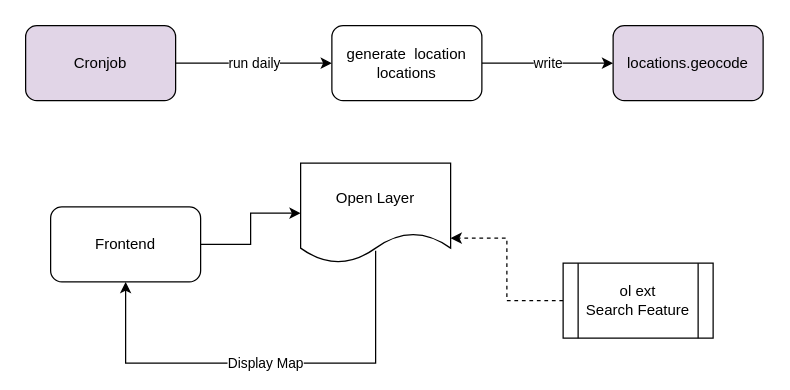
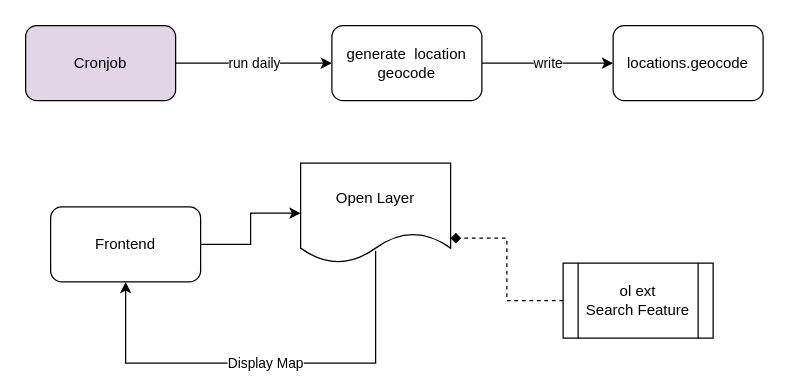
(407, 63) -> (407, 63)
(688, 63) -> (688, 63)
(461, 238) -> (461, 238)
